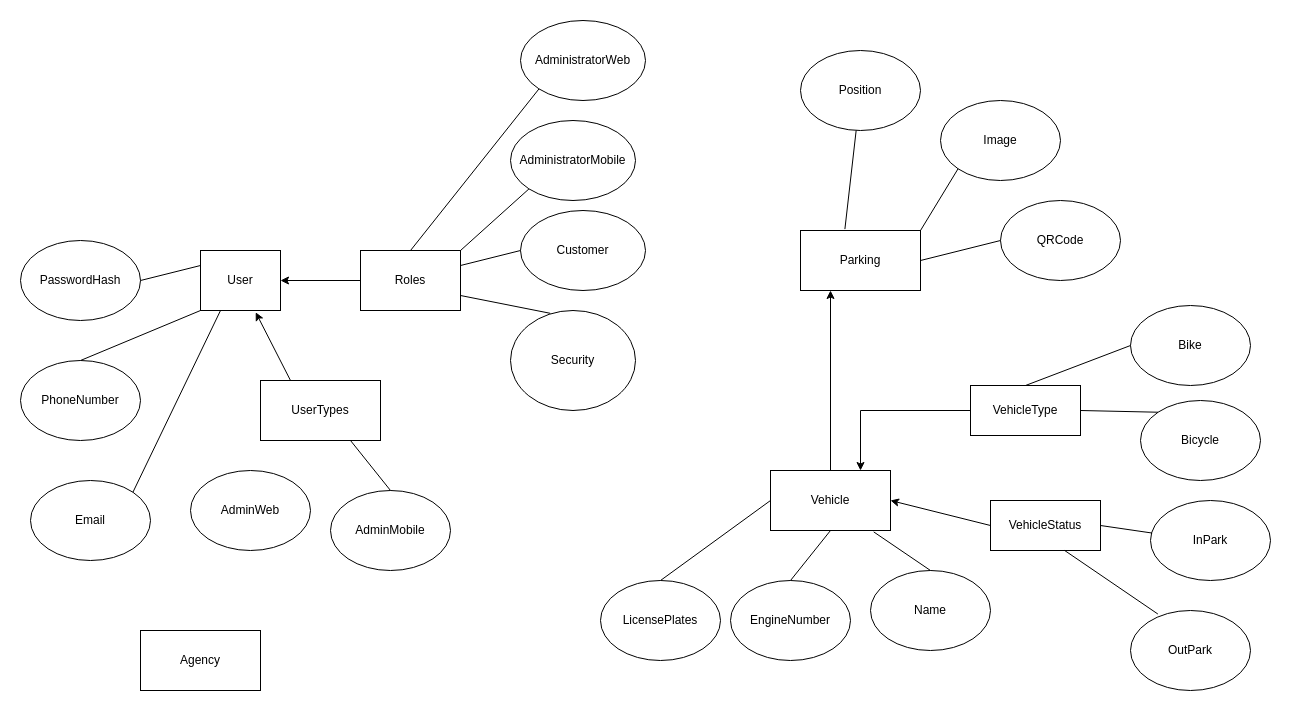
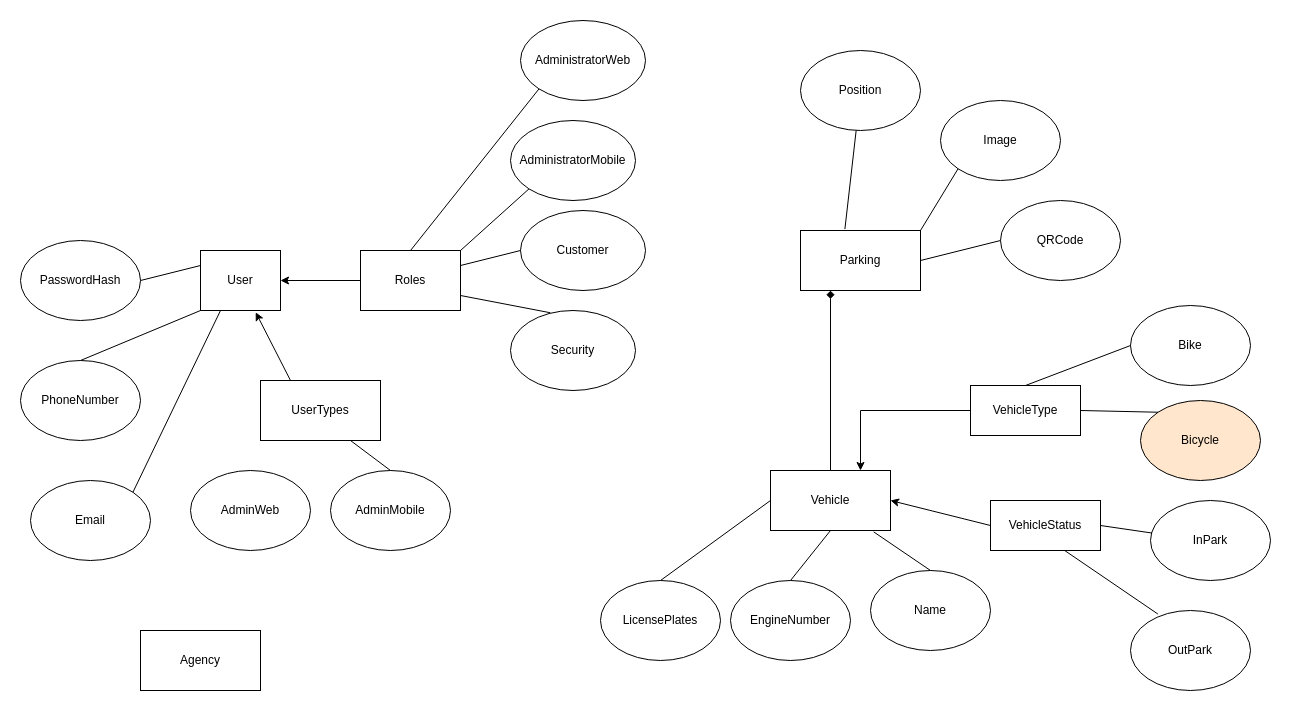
(831, 298) -> (831, 299)
(573, 361) -> (573, 351)
(1201, 441) -> (1201, 441)
(391, 531) -> (391, 511)
